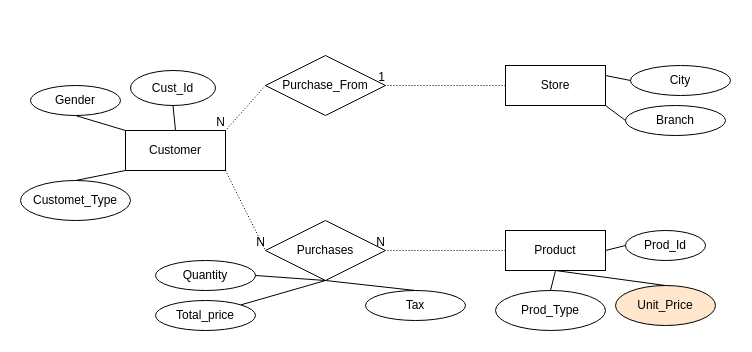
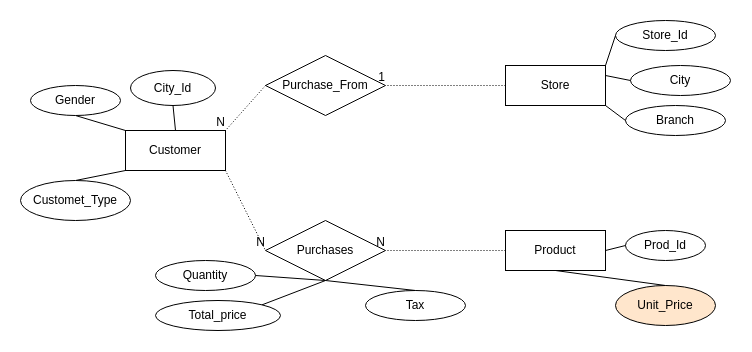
none -> (666, 36)
none -> (611, 50)
(173, 89) -> (173, 89)
(553, 282) -> none
(551, 311) -> none
(206, 316) -> (218, 316)
